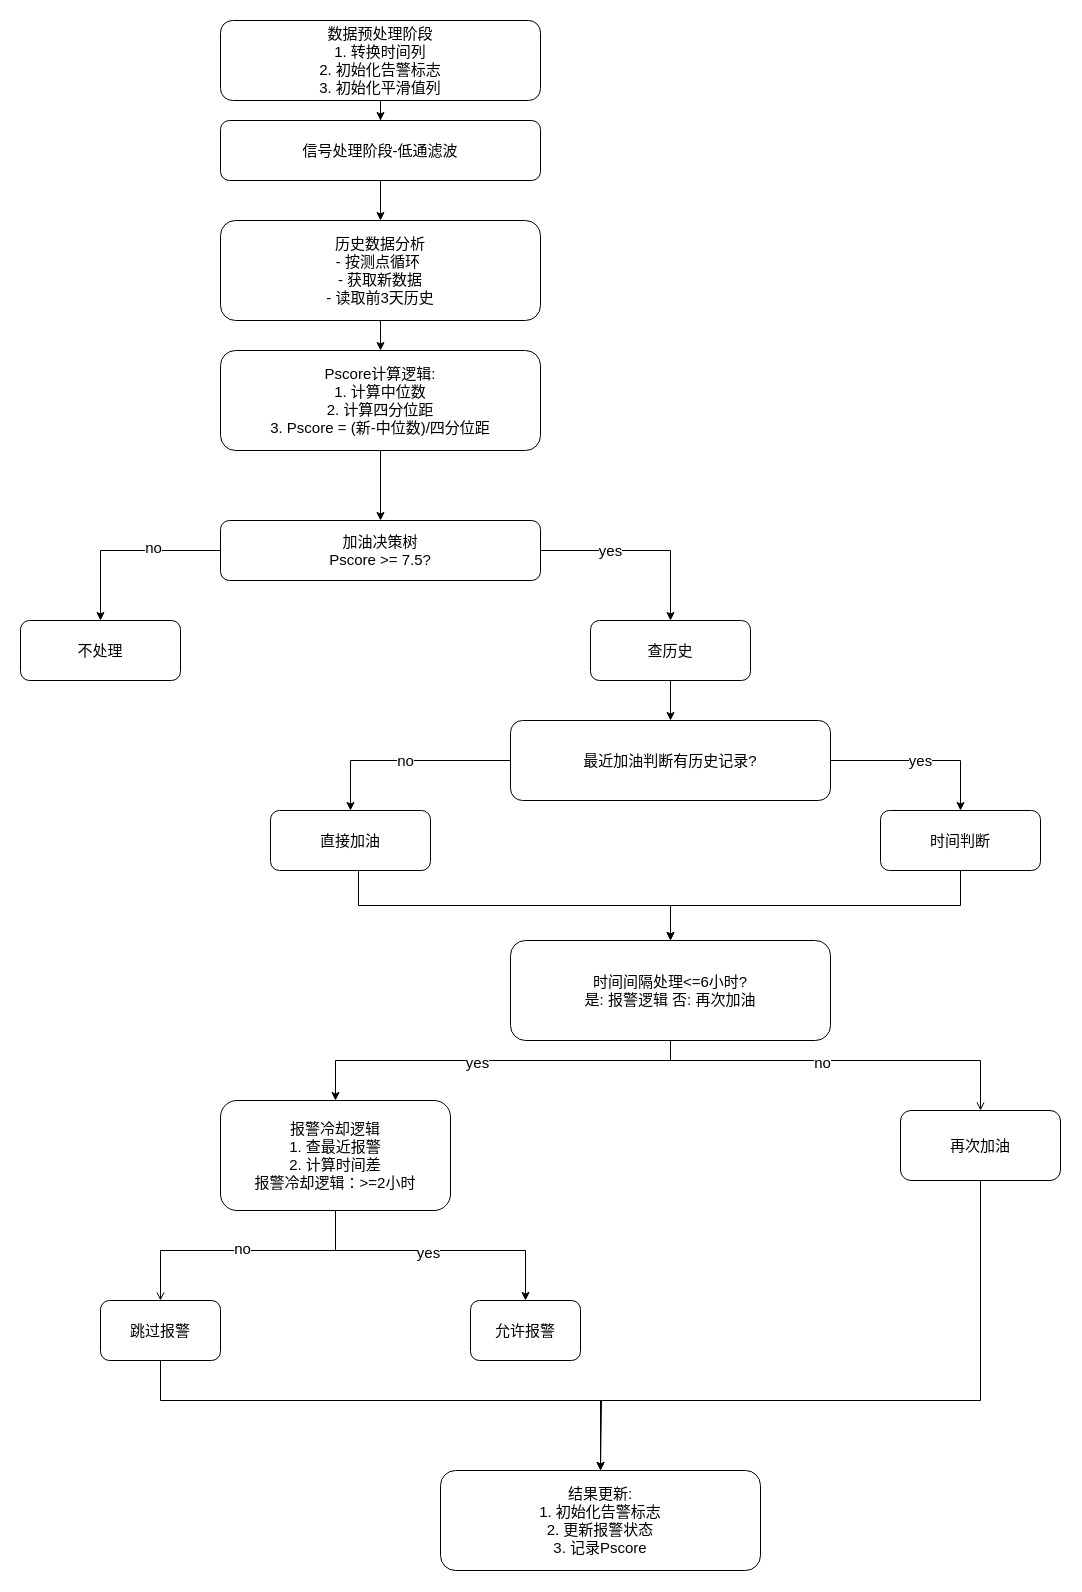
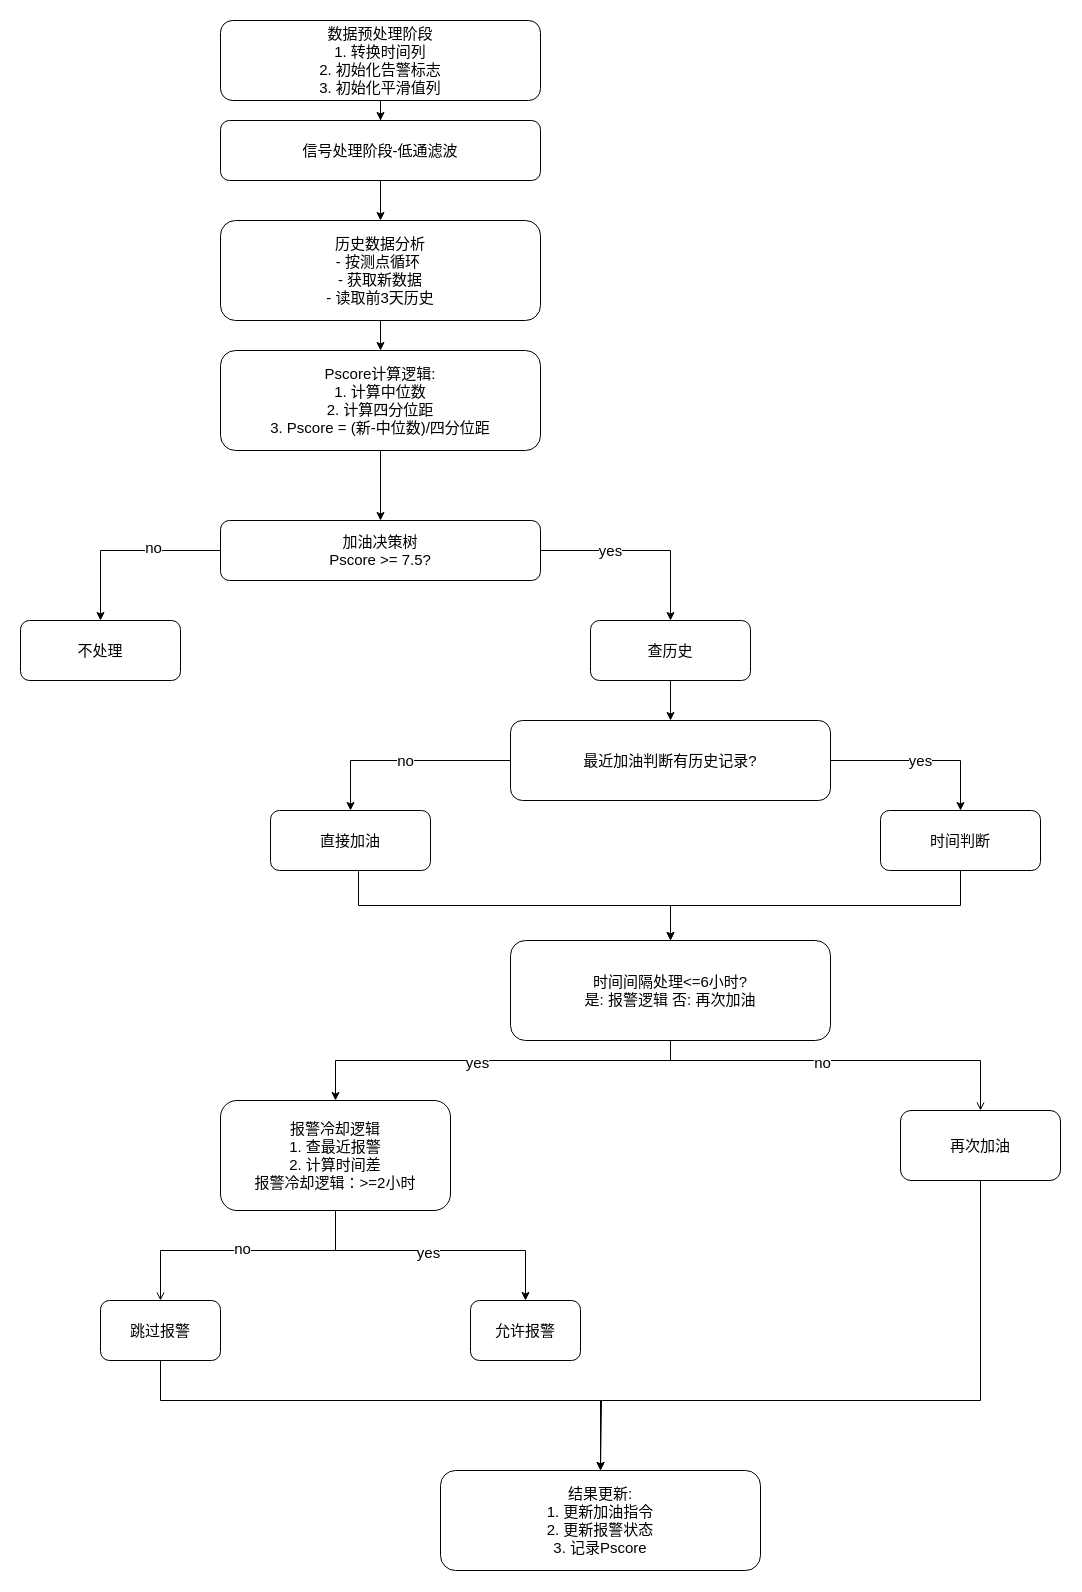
(601, 1521) -> (601, 1521)
